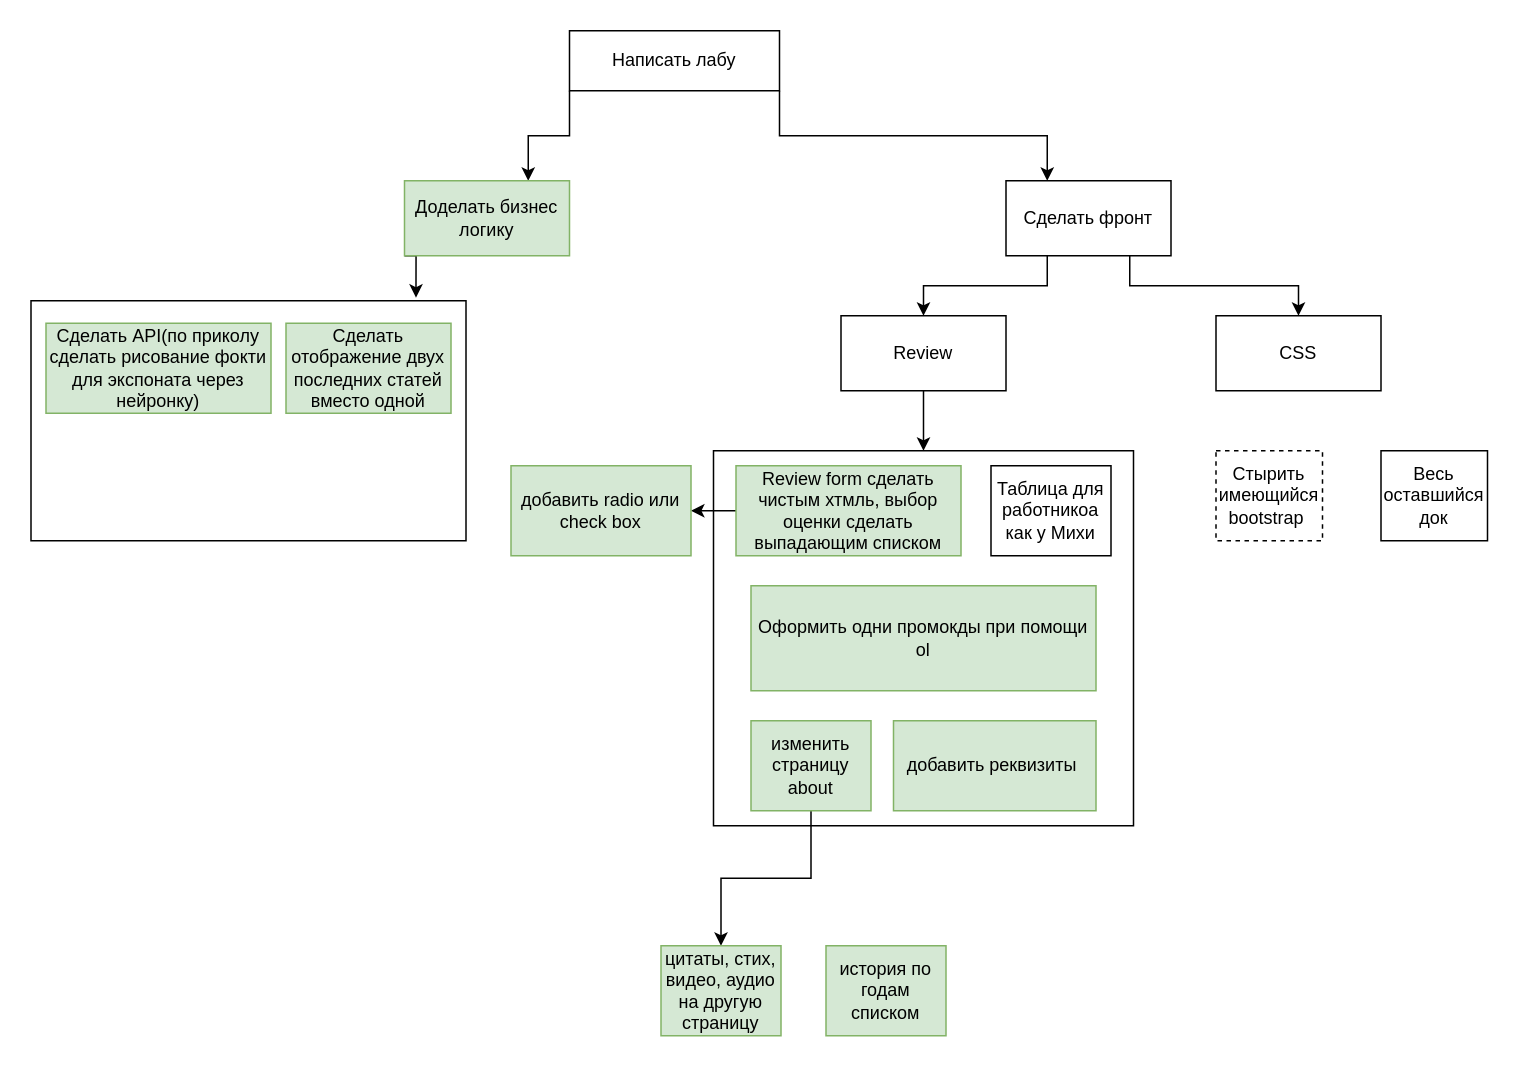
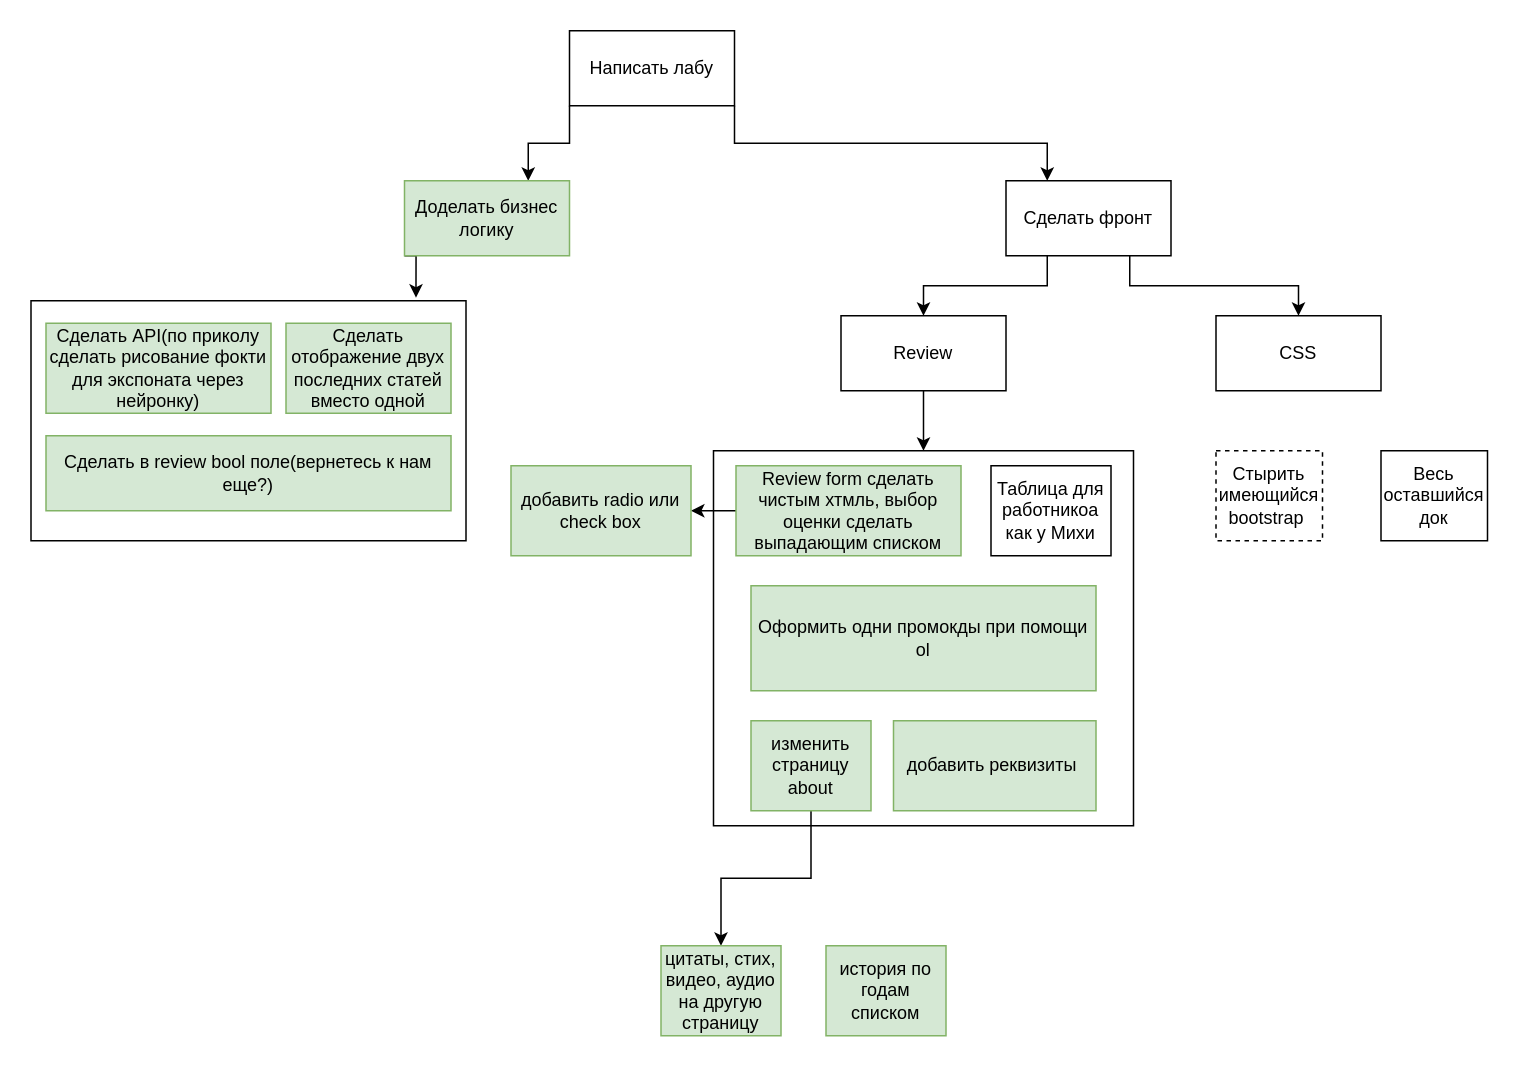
(674, 61) -> (652, 68)
none -> (248, 473)
